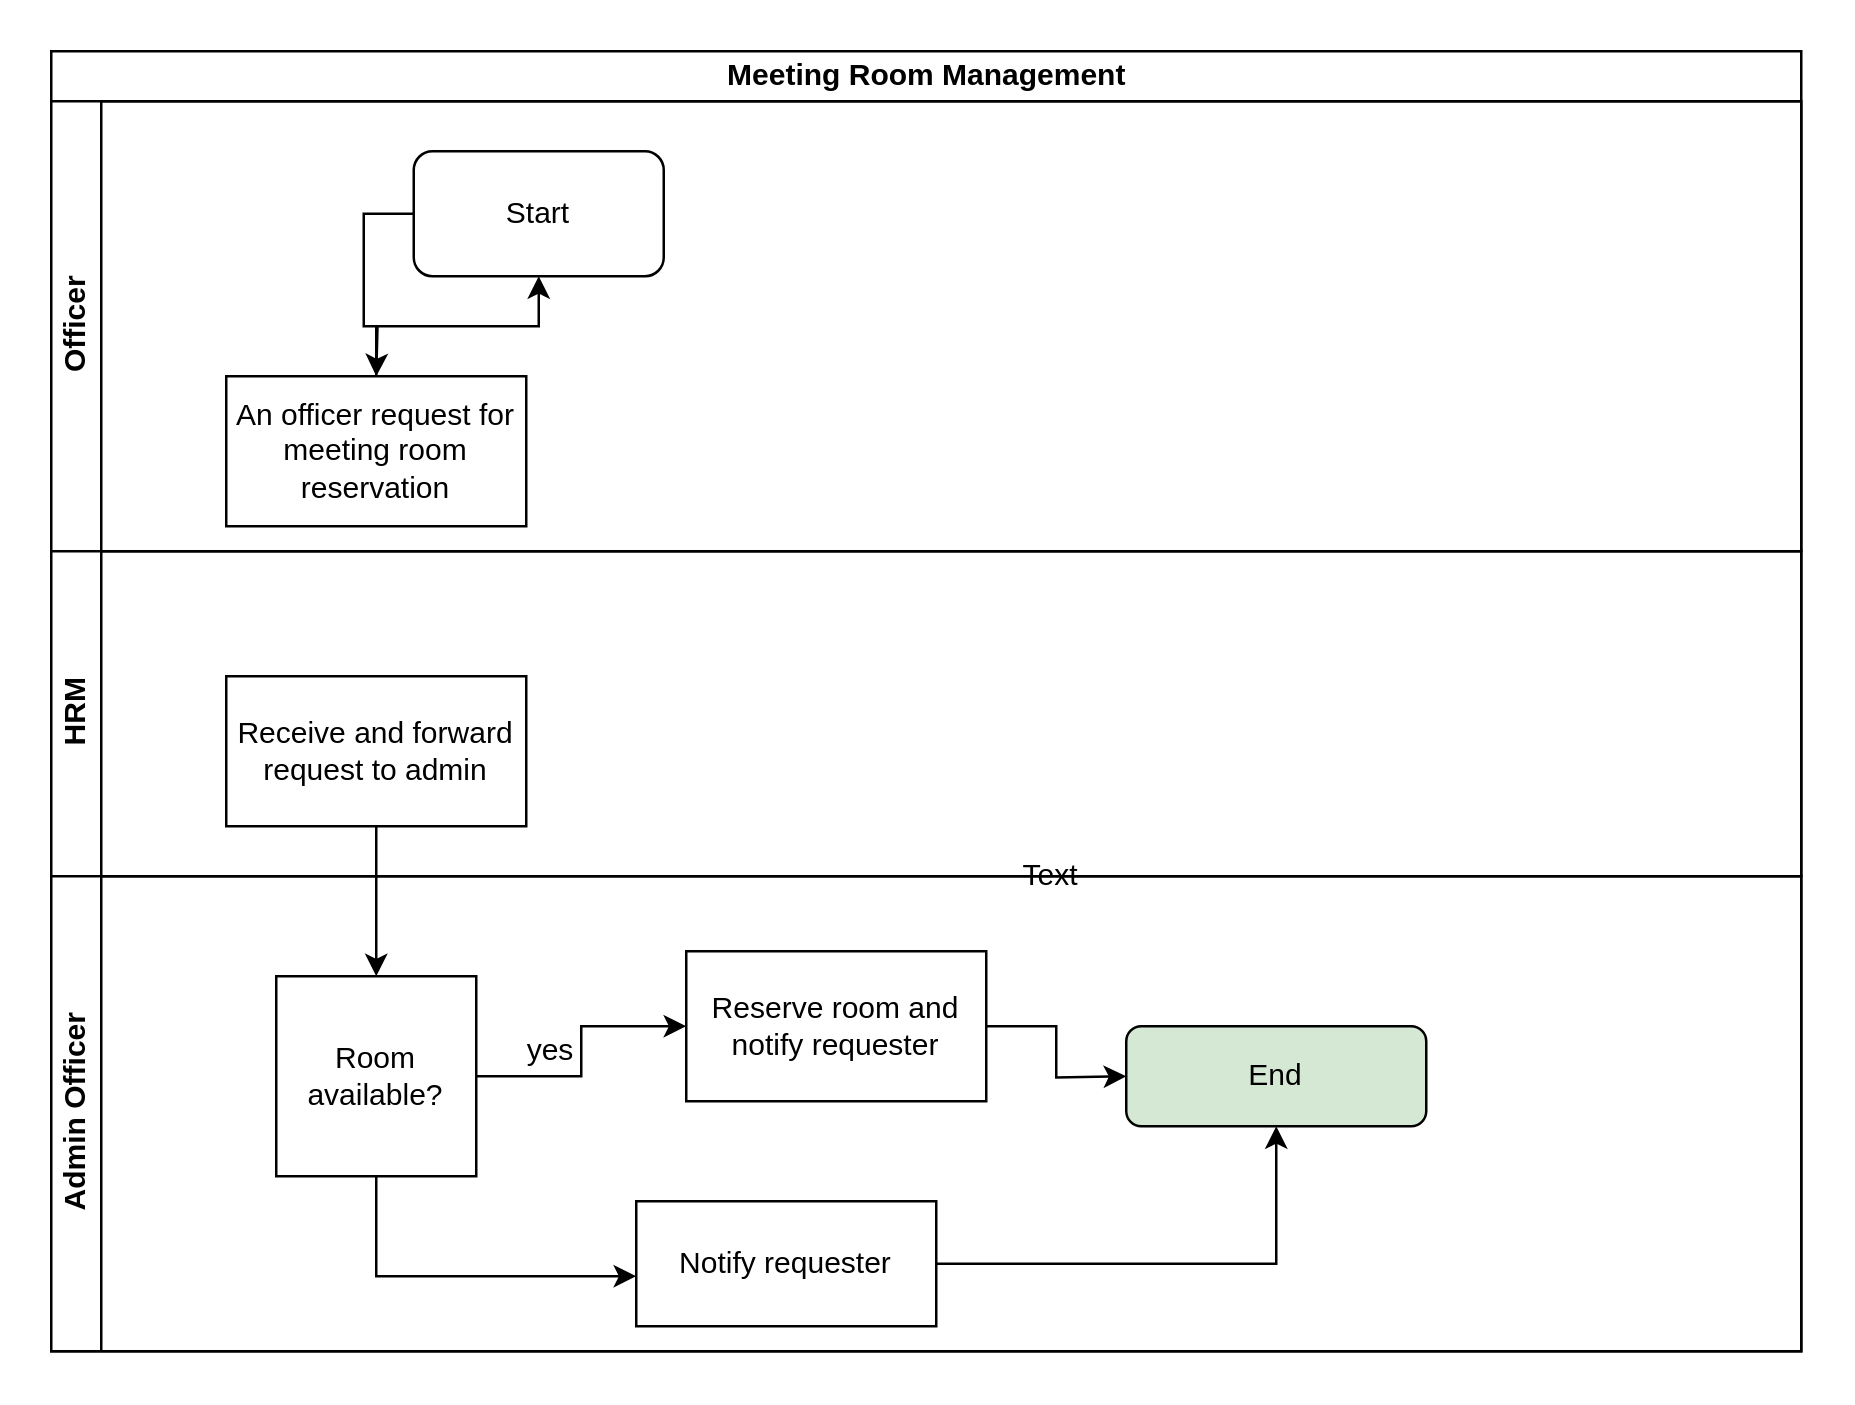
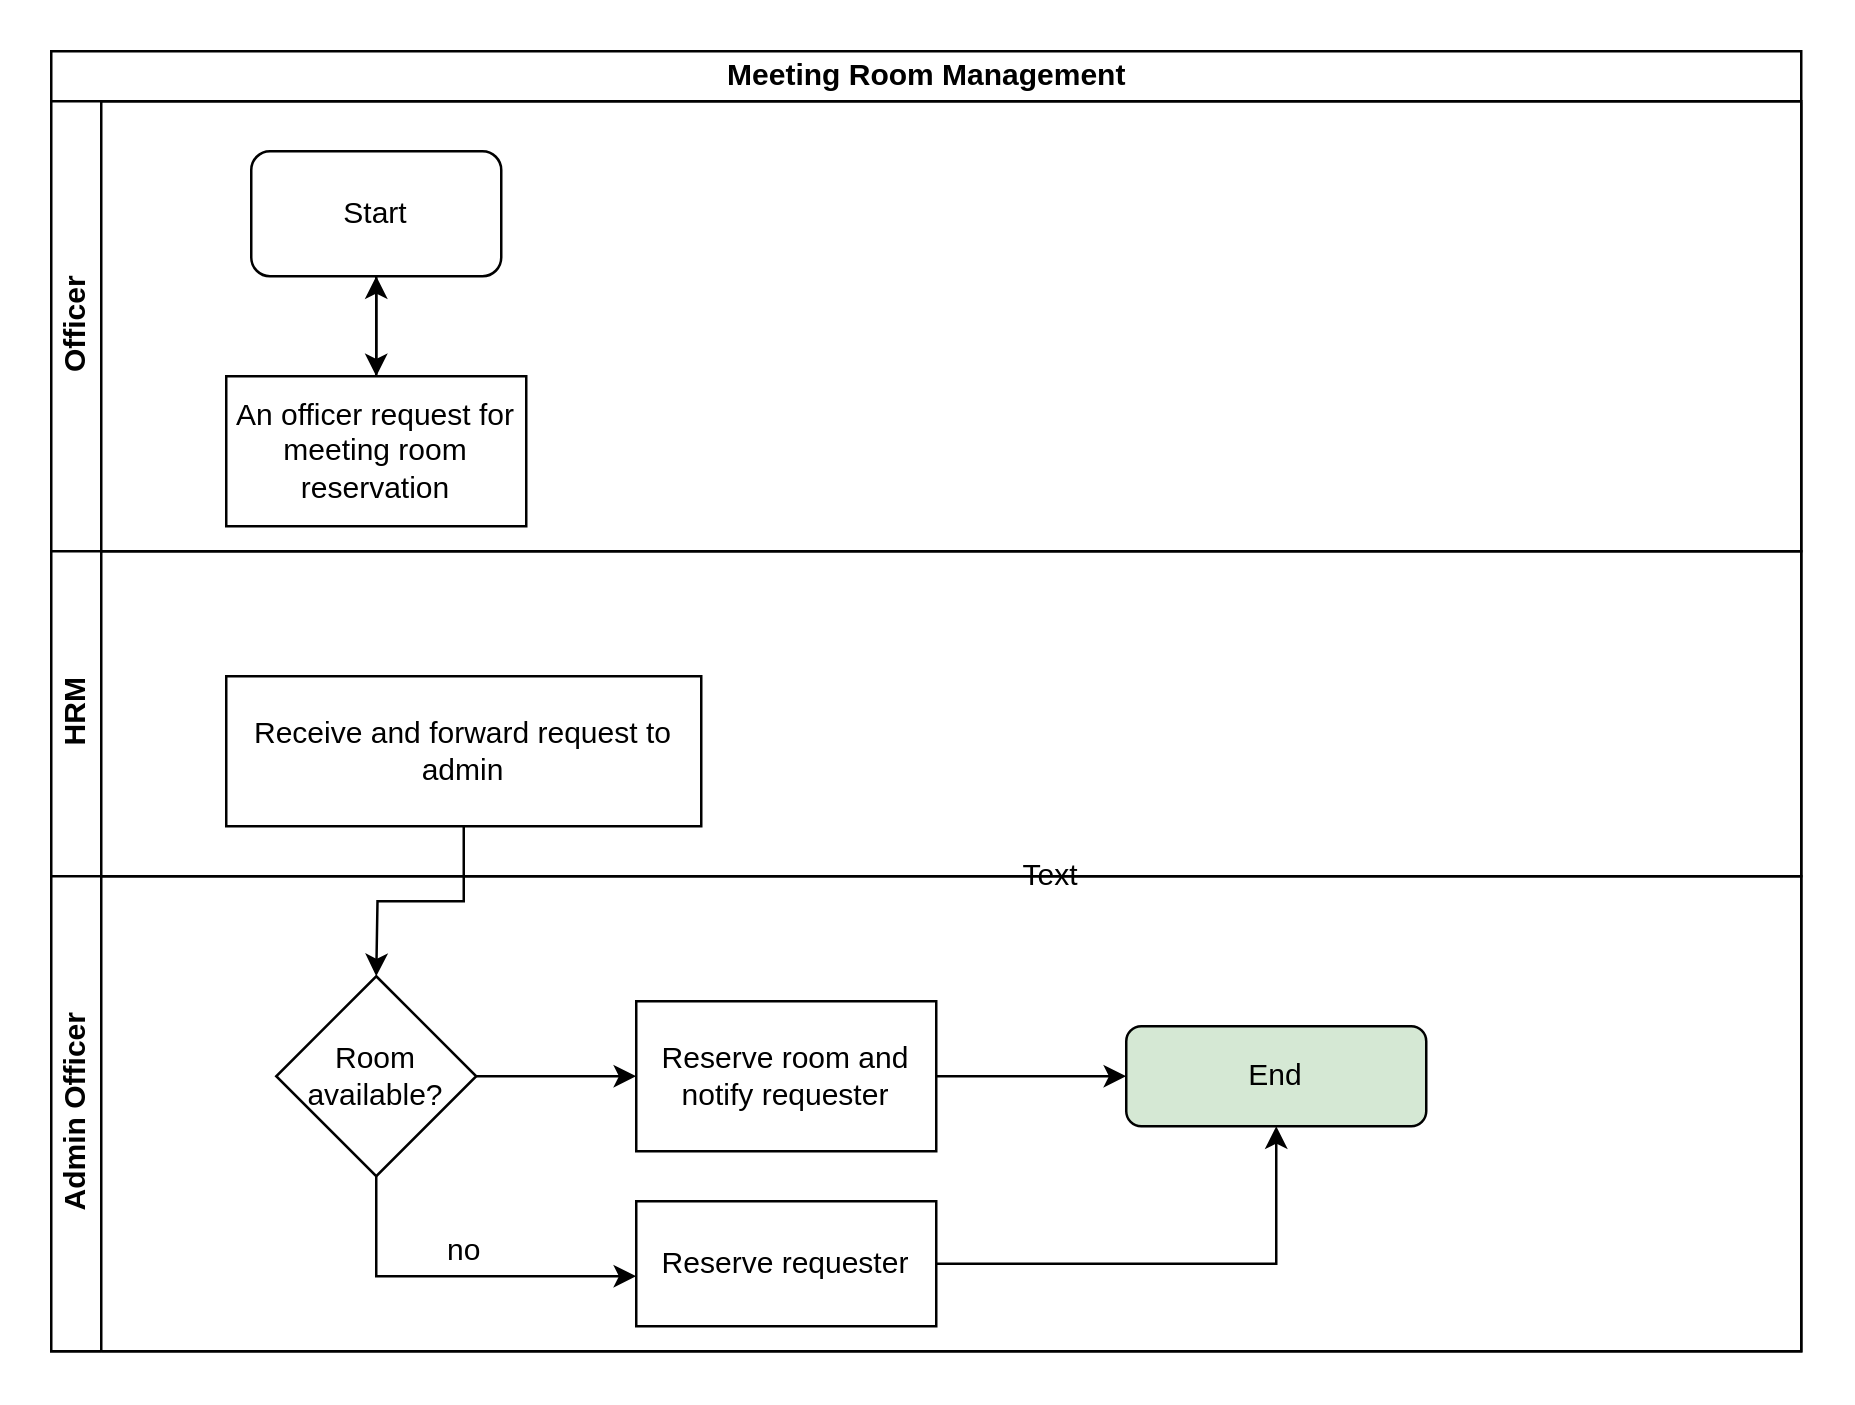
(539, 214) -> (376, 214)
(376, 751) -> (464, 751)
(836, 1026) -> (786, 1076)
(551, 1051) -> none
(376, 1076) -> (376, 1076)
none -> (464, 1251)
(786, 1264) -> (786, 1264)
